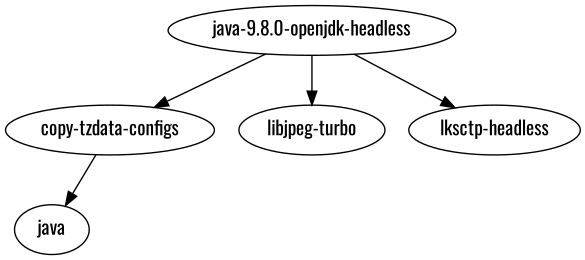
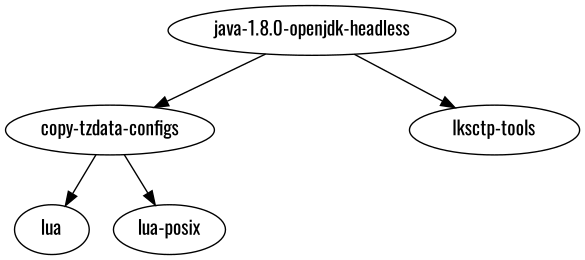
(312, 30) -> (312, 30)
(312, 130) -> none
(495, 130) -> (495, 130)
(52, 230) -> (52, 230)
none -> (169, 230)
